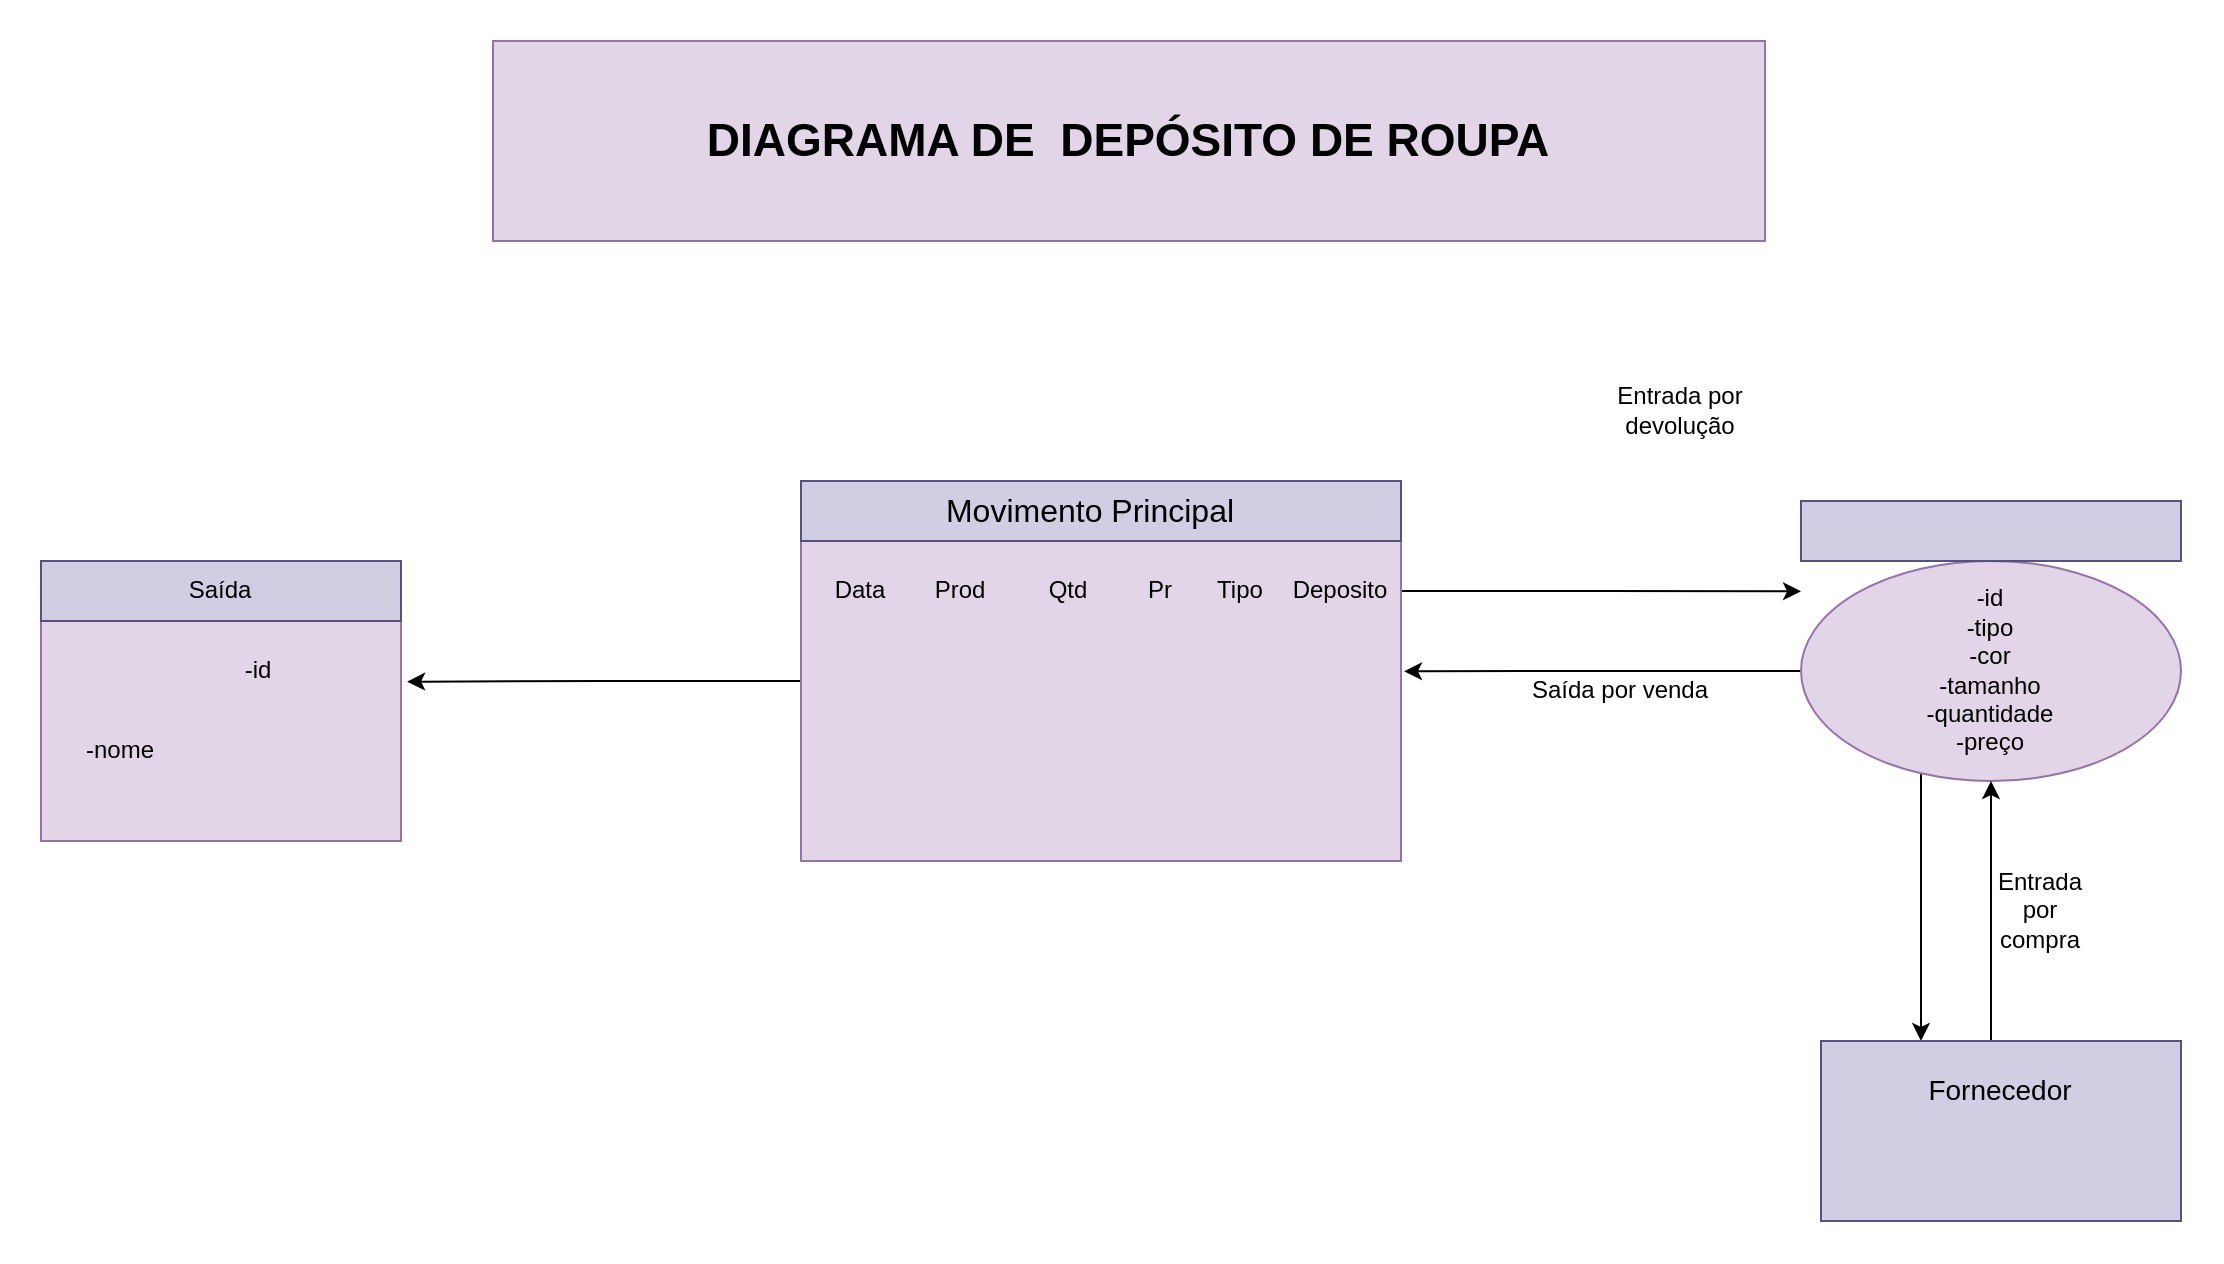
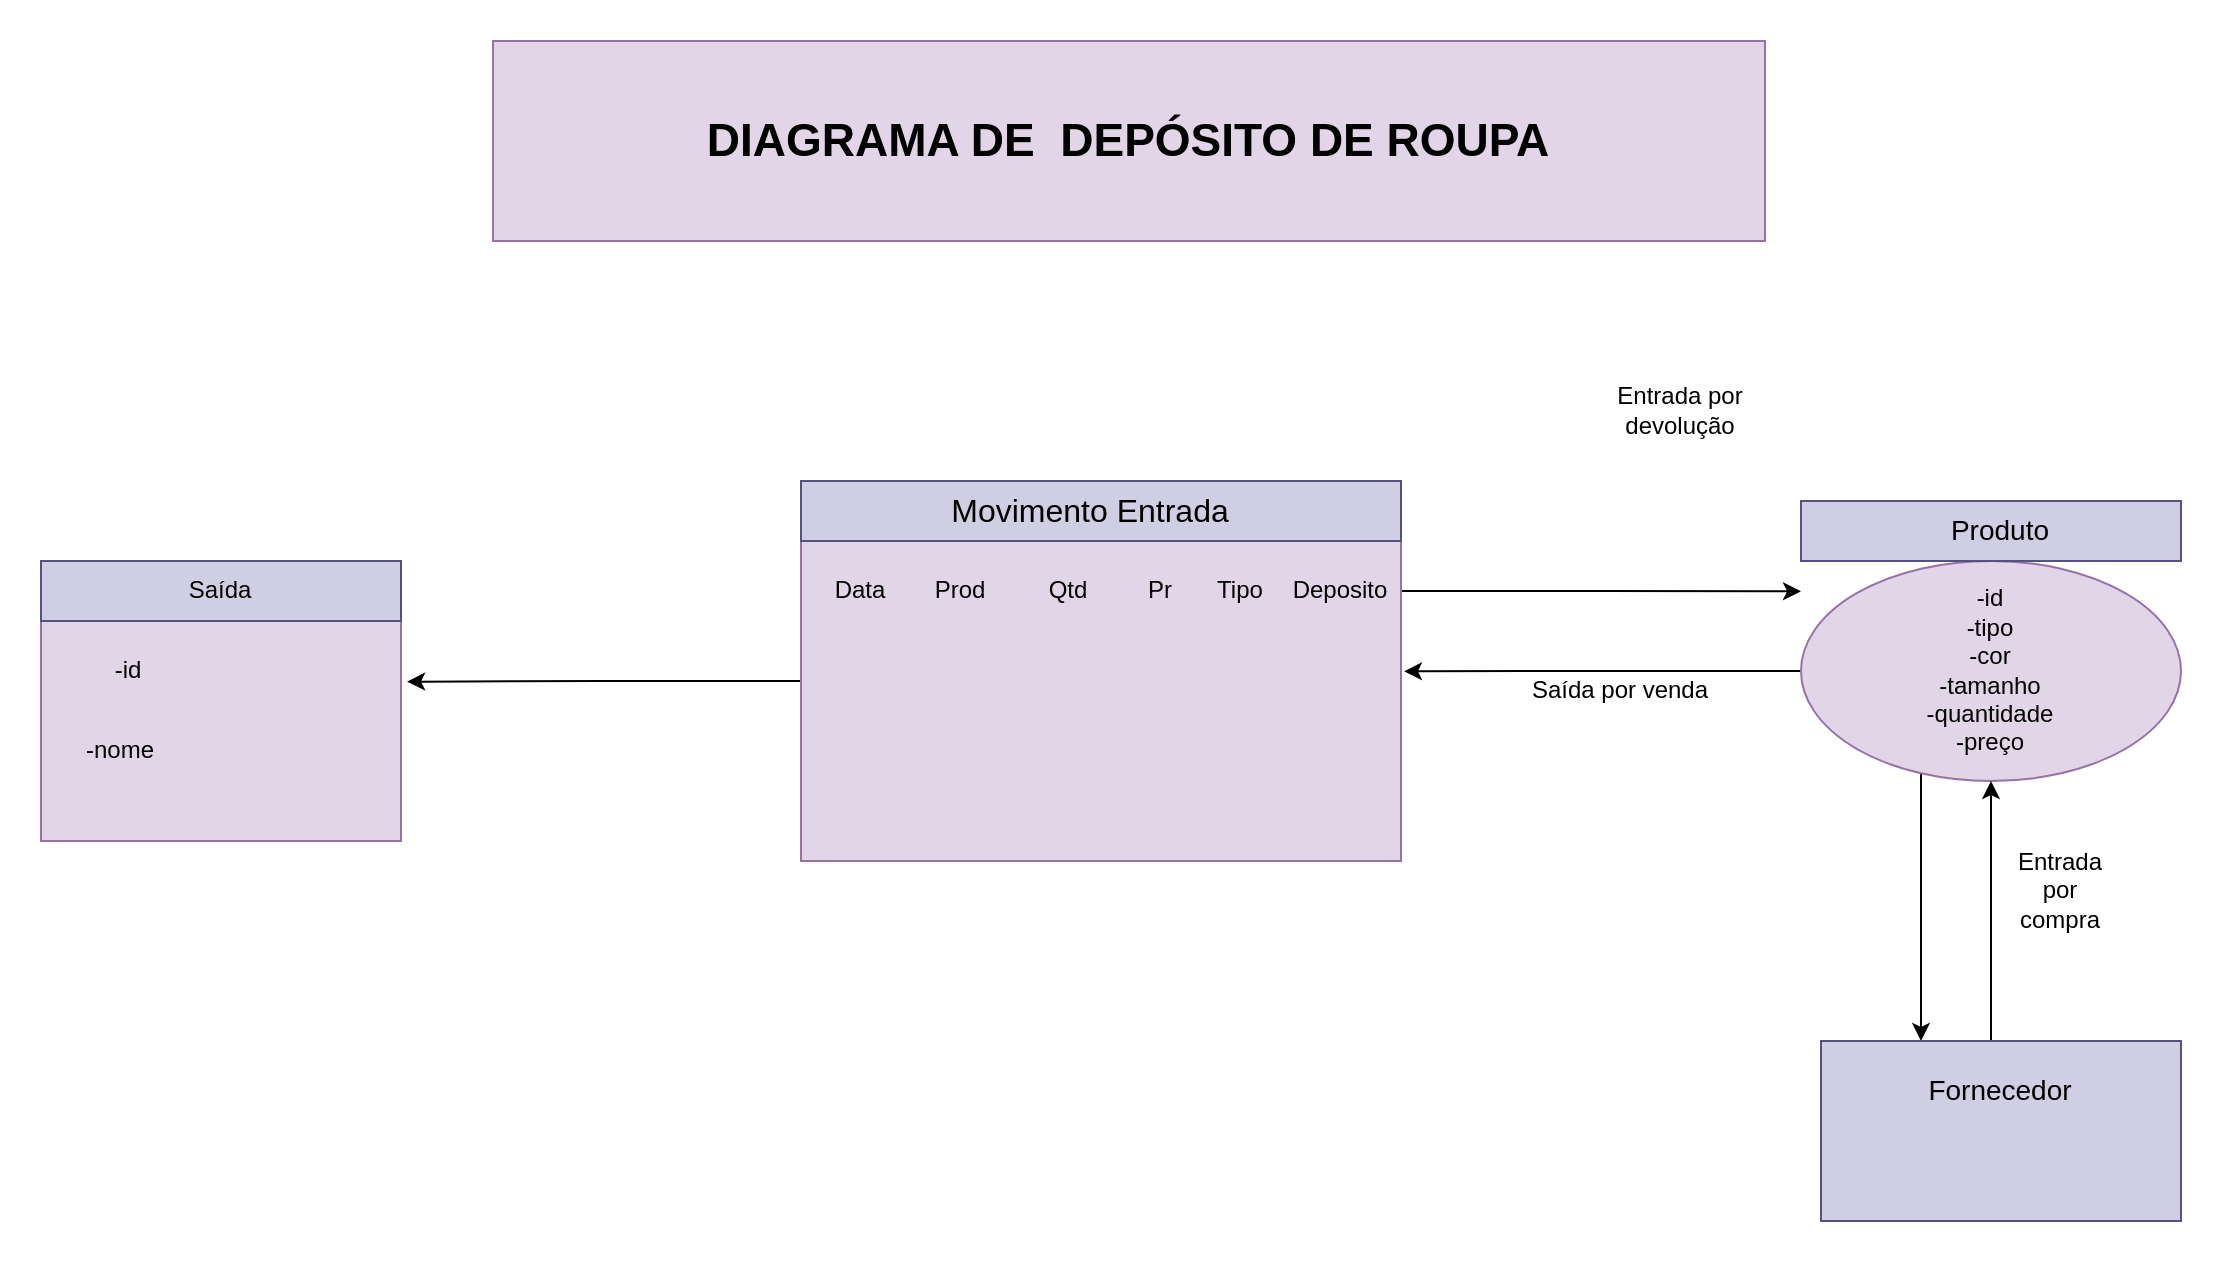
(1091, 511) -> (1091, 511)
none -> (2001, 531)
(259, 671) -> (129, 671)
(2041, 911) -> (2061, 891)
